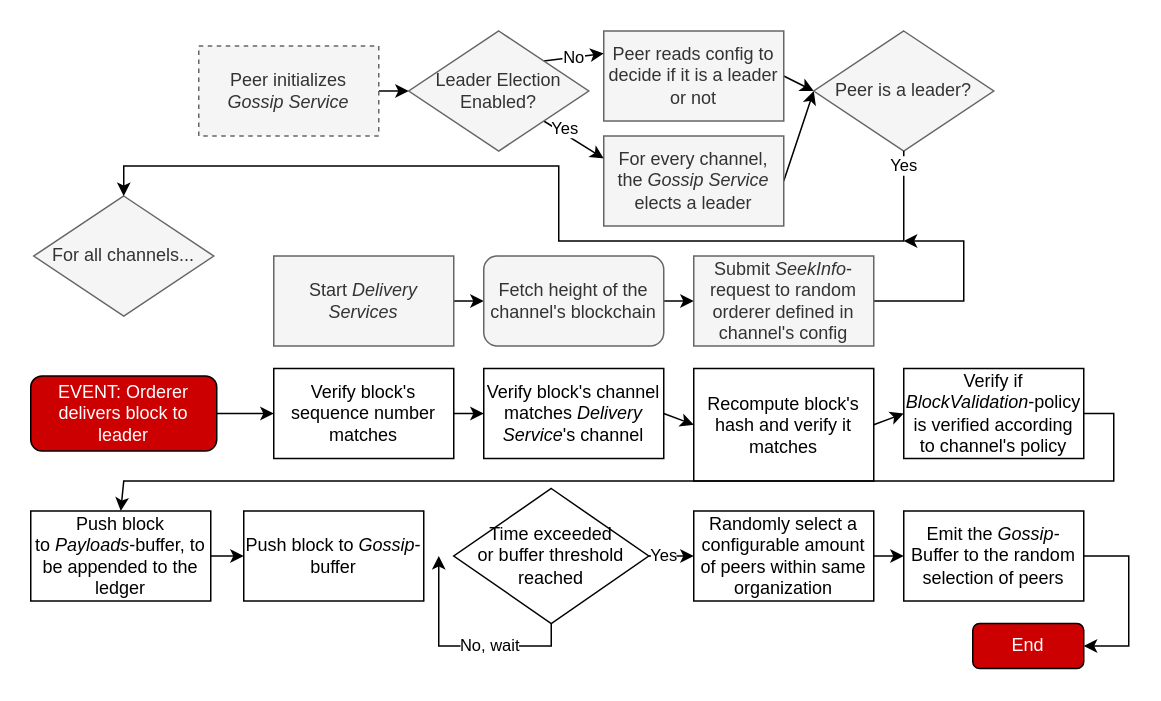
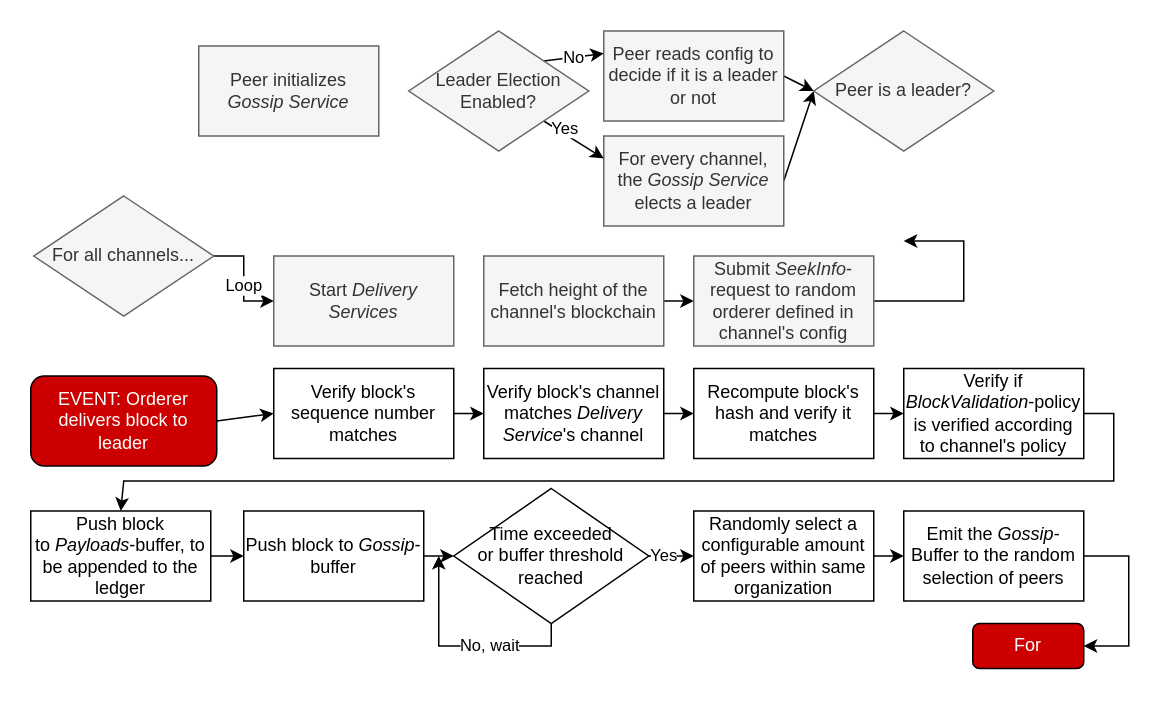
(289, 91) -> (289, 91)
(389, 91) -> none
(559, 194) -> none
none -> (244, 273)
(464, 301) -> none
(574, 301) -> (574, 301)
(124, 413) -> (124, 421)
(784, 425) -> (784, 413)
none -> (434, 556)
(1028, 646) -> (1028, 646)
